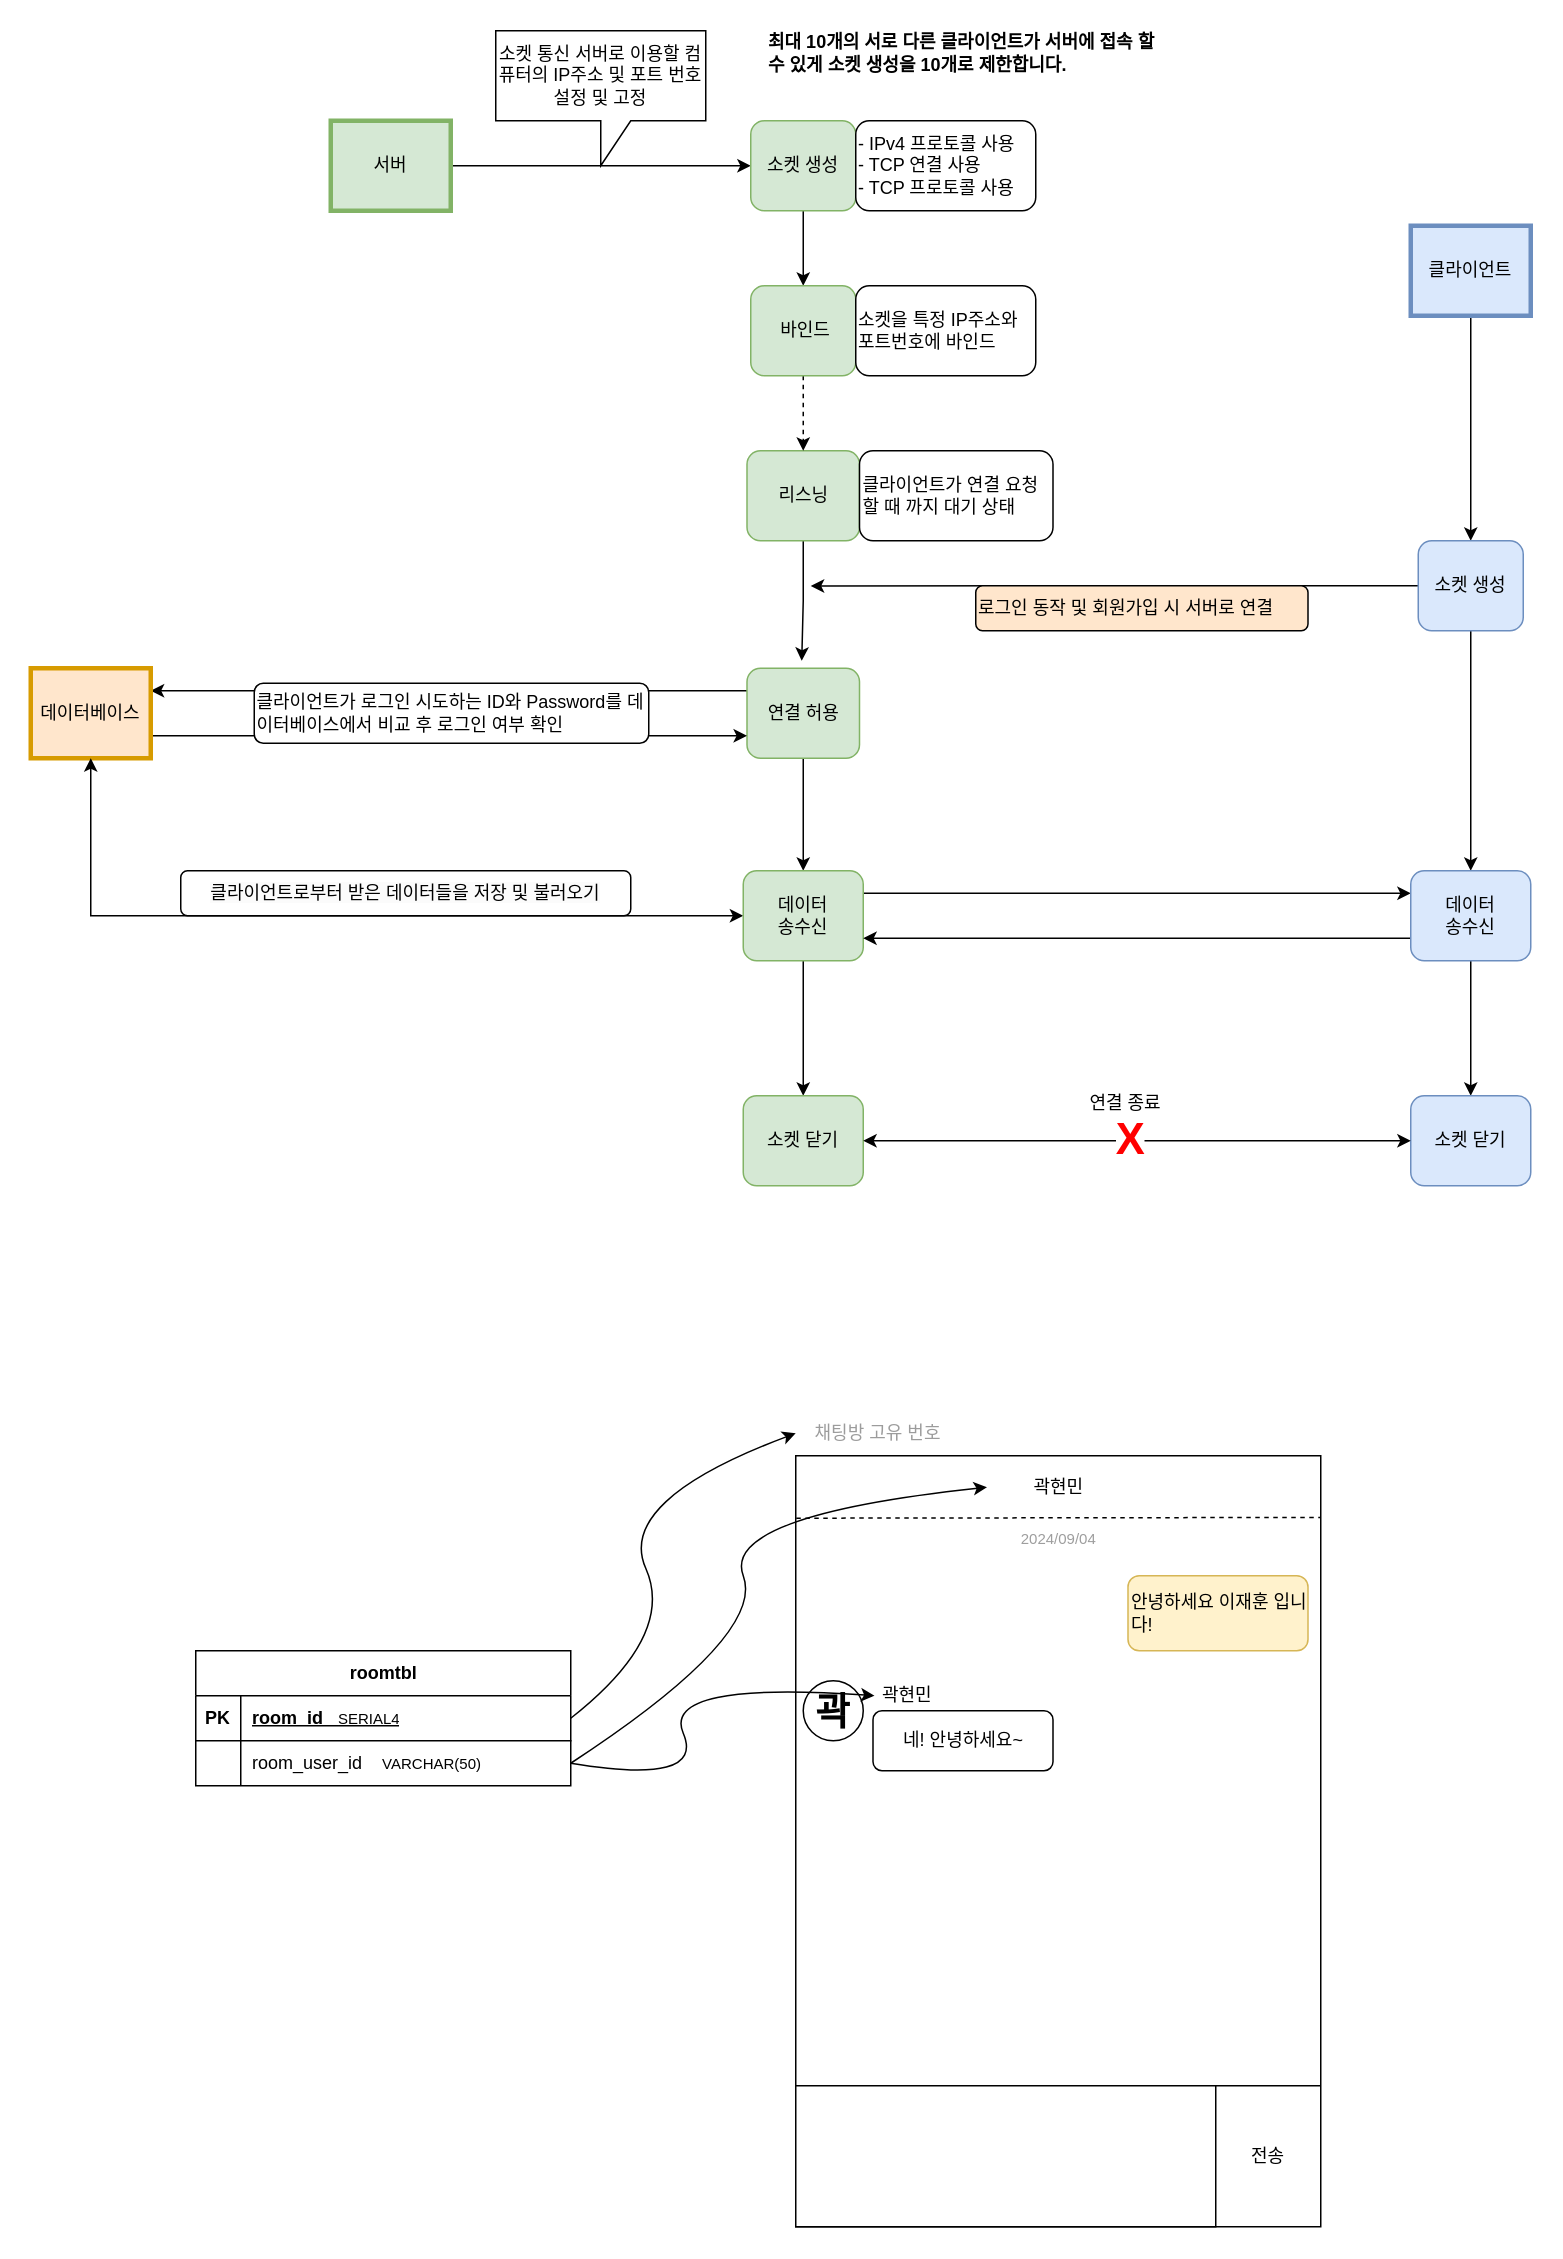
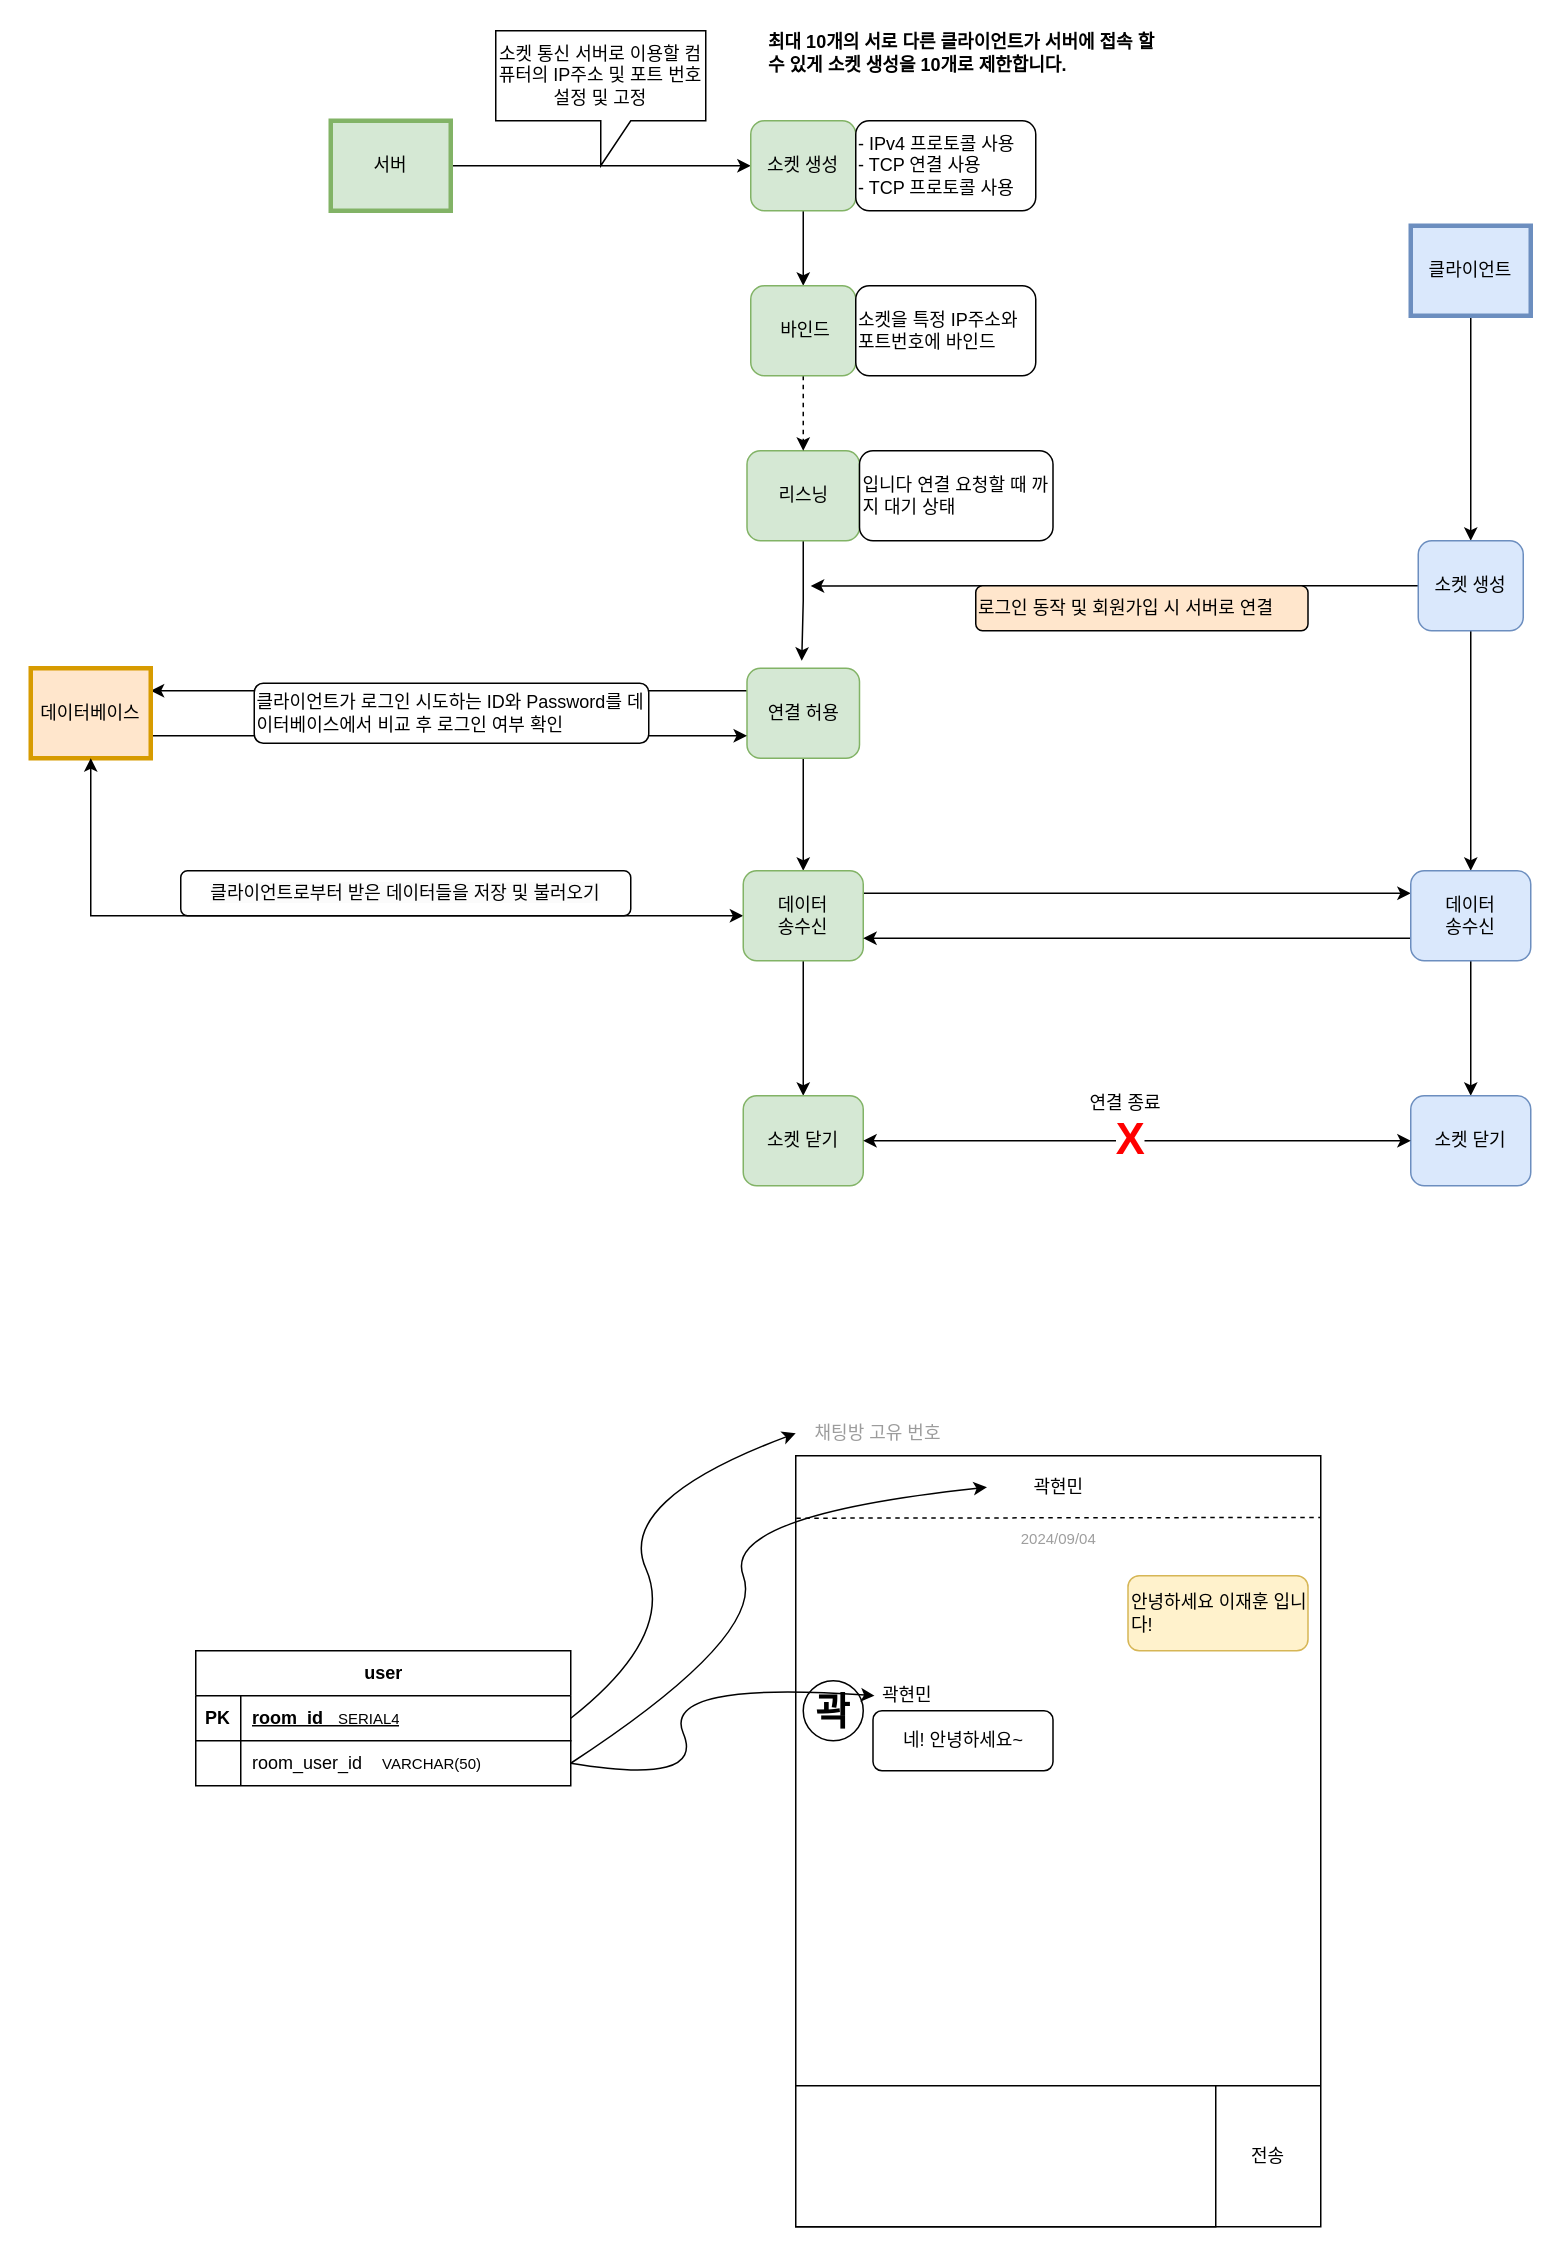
(959, 496) -> (959, 496)
(384, 1673) -> (384, 1673)
